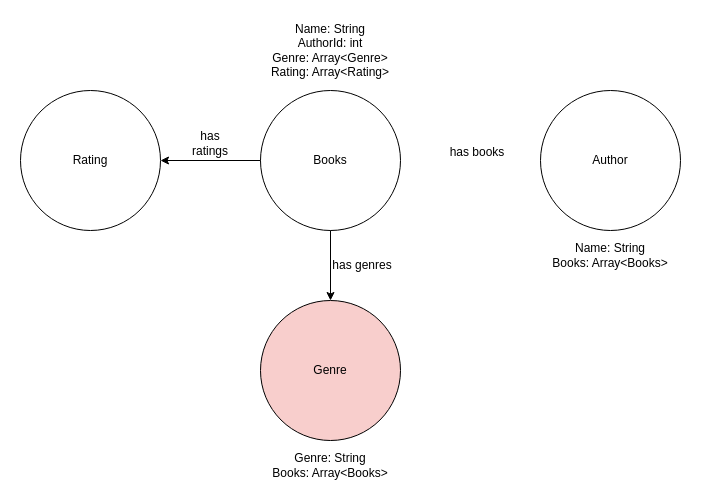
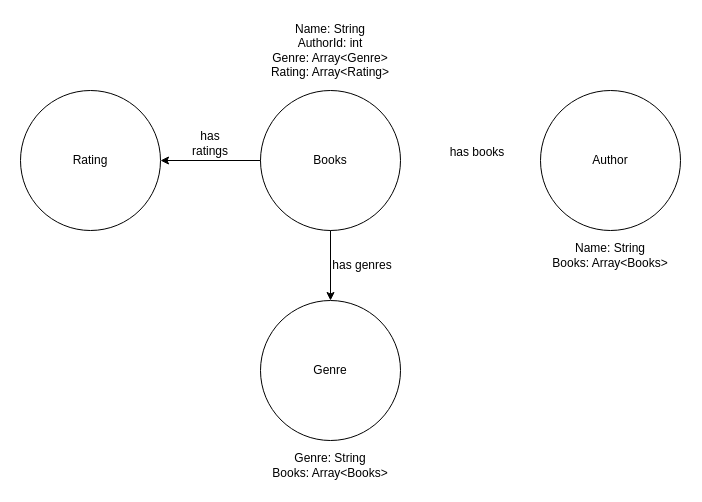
(331, 371) -> (331, 371)
